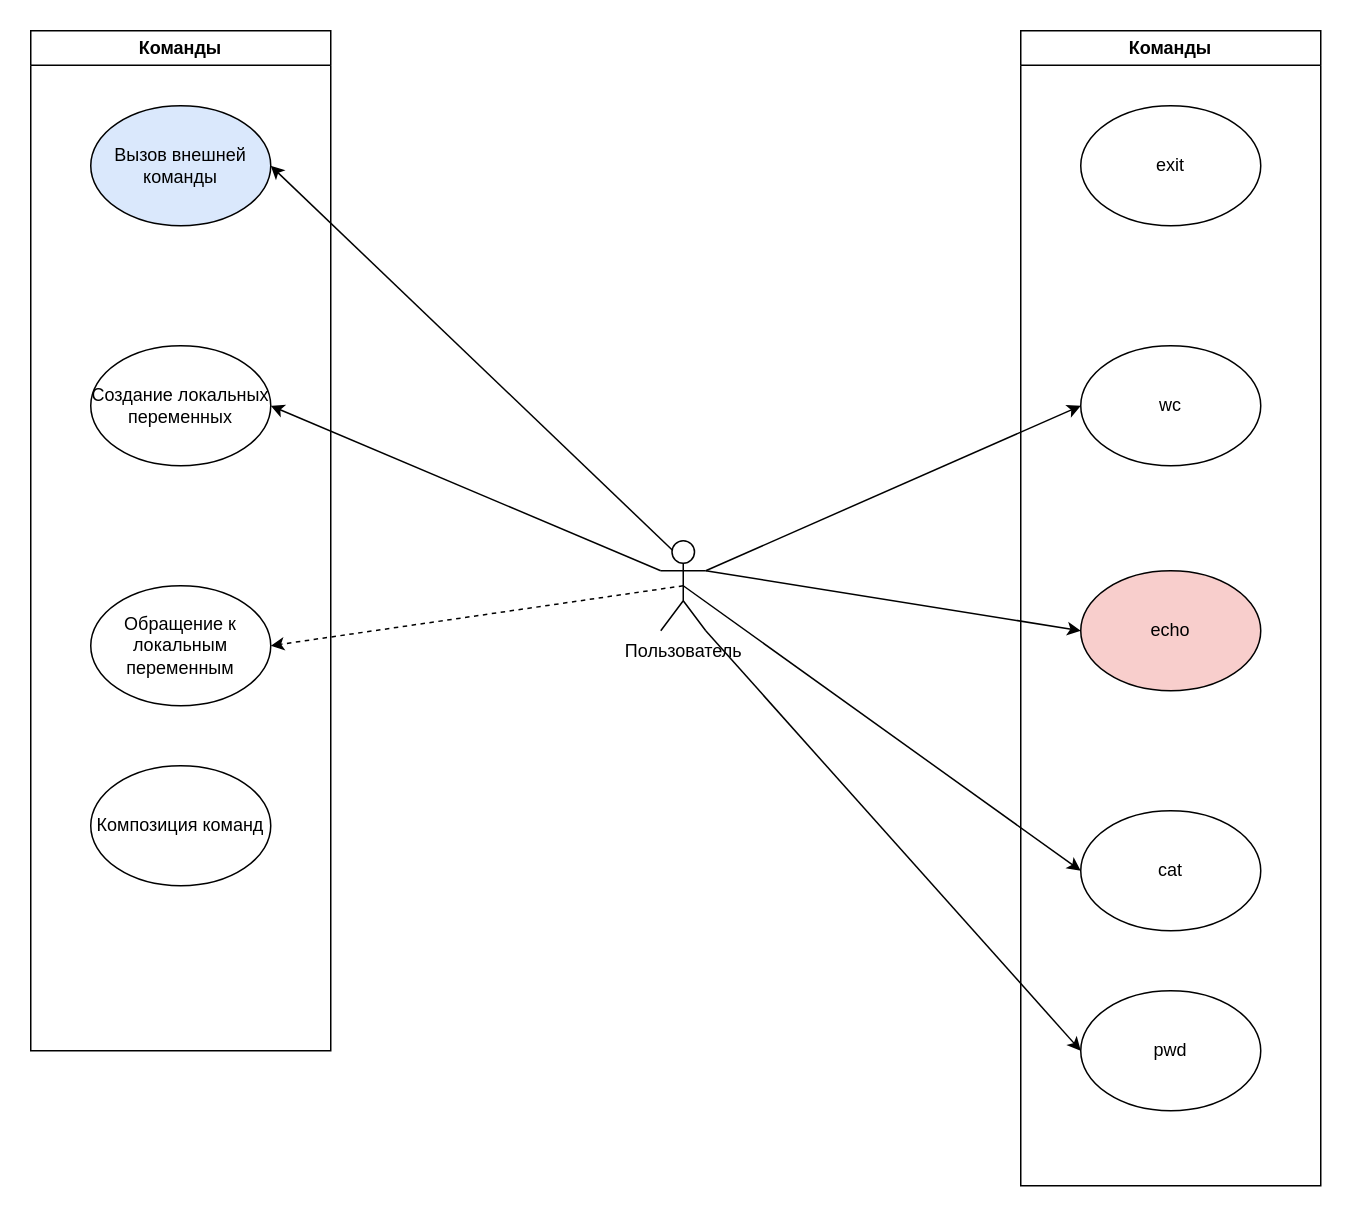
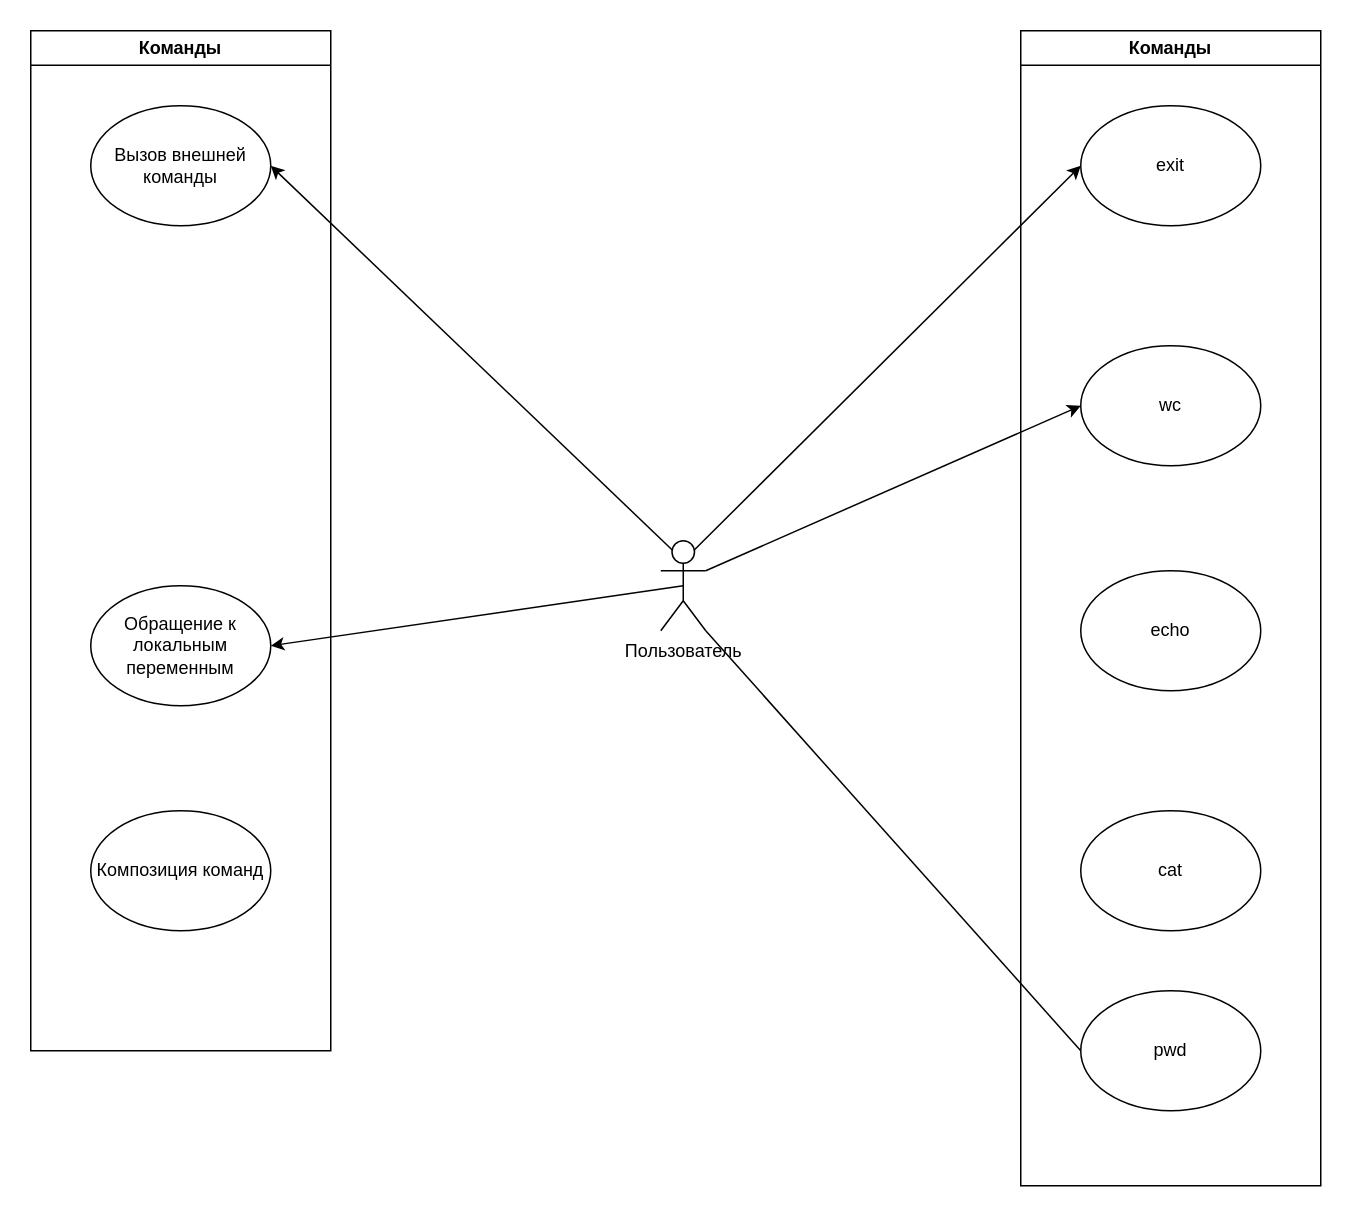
(181, 166) -> (181, 166)
none -> (884, 361)
(181, 406) -> none
(470, 490) -> none
(890, 600) -> none
(481, 615) -> (481, 615)
(1171, 631) -> (1171, 631)
(879, 726) -> none
(181, 826) -> (181, 871)
(1073, 1042) -> (1076, 1046)
